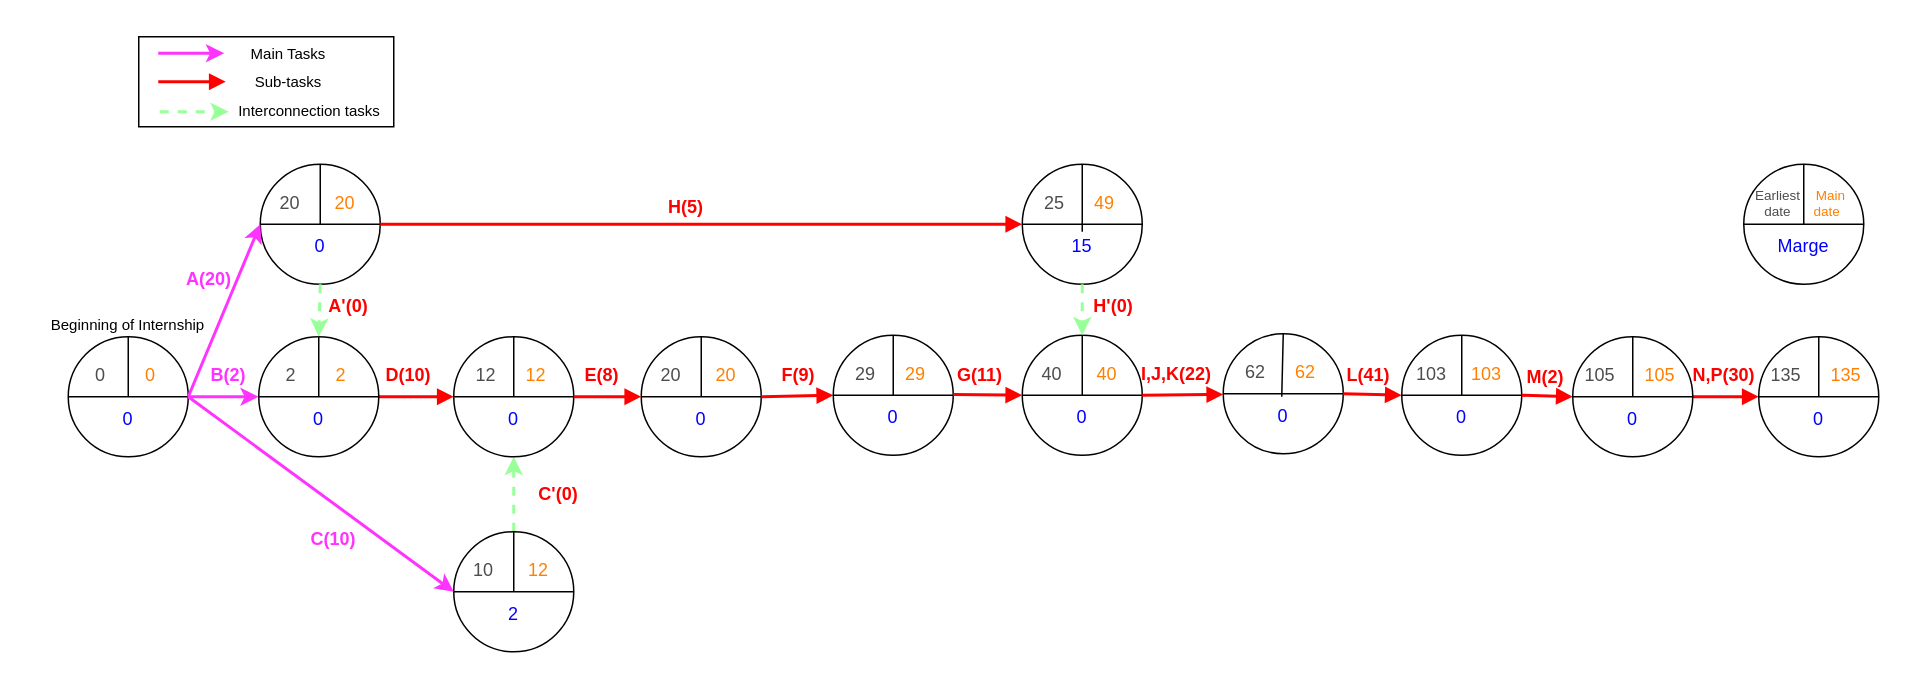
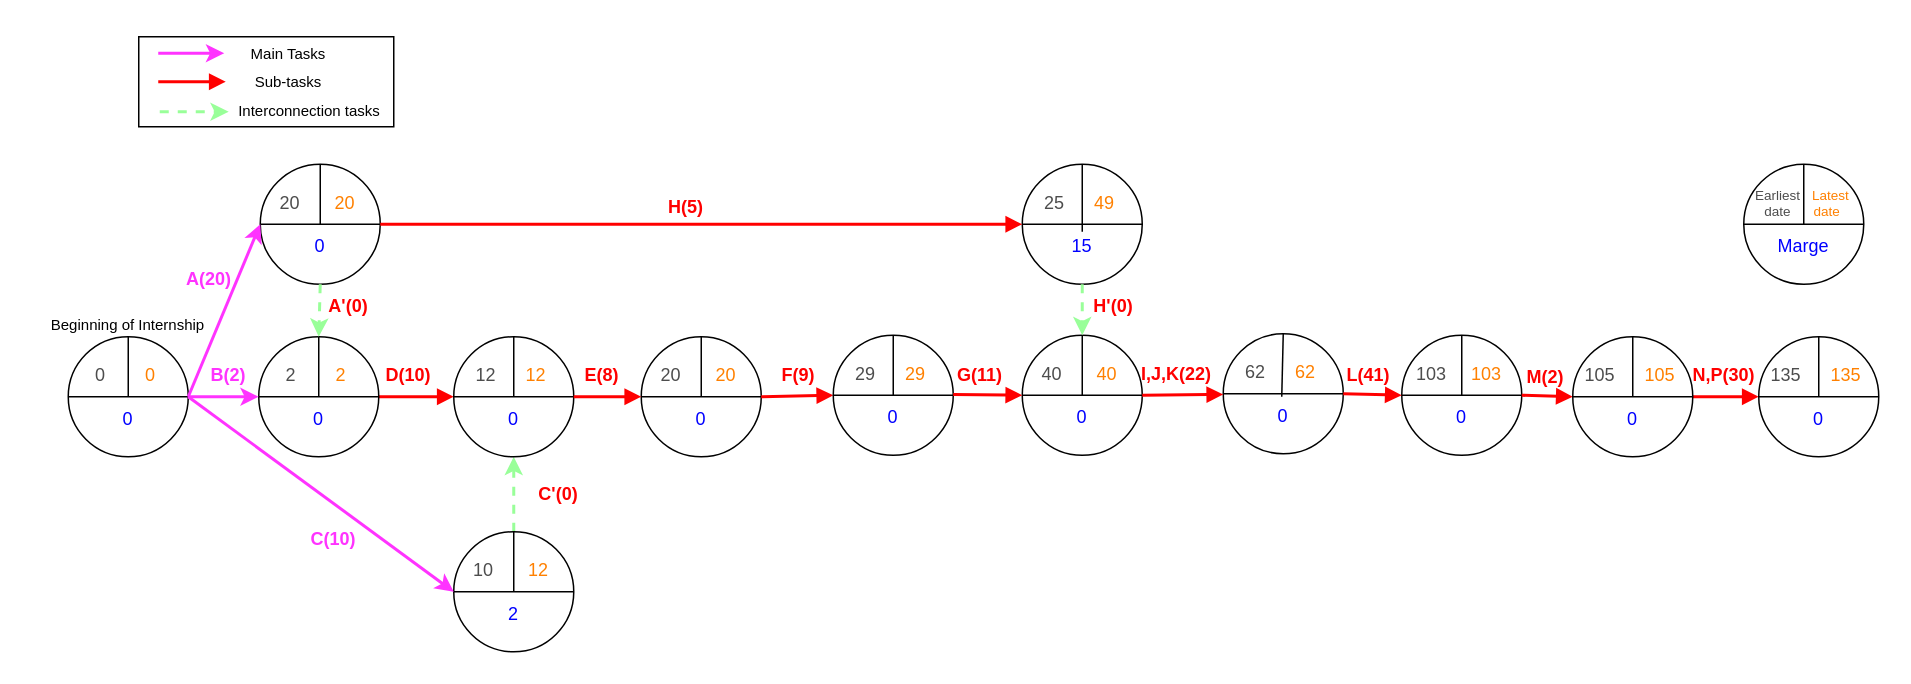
(1829, 203) -> (1829, 203)
